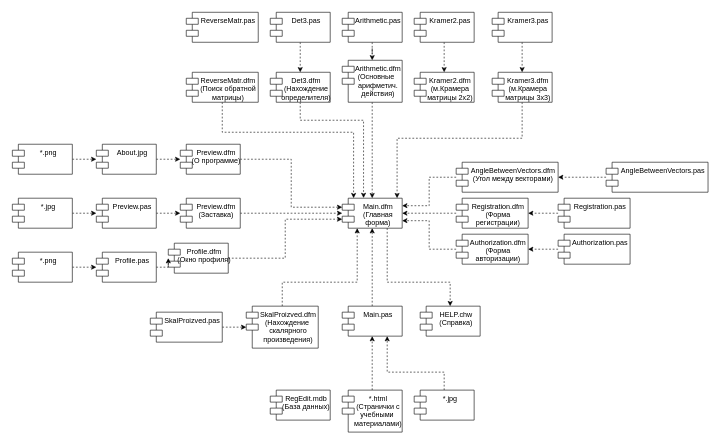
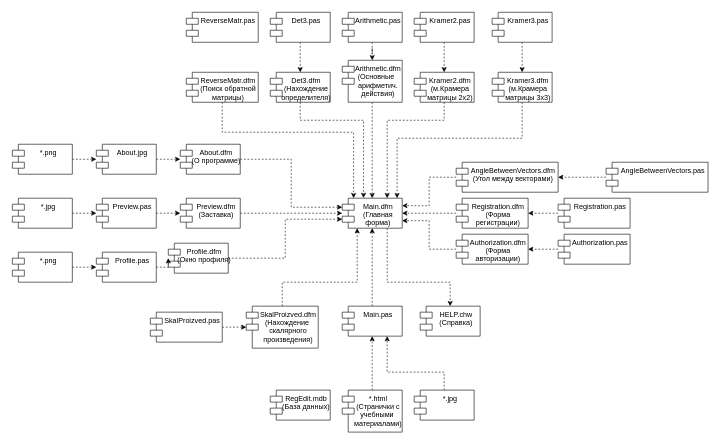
(216, 152) -> (216, 152)
none -> (387, 192)
